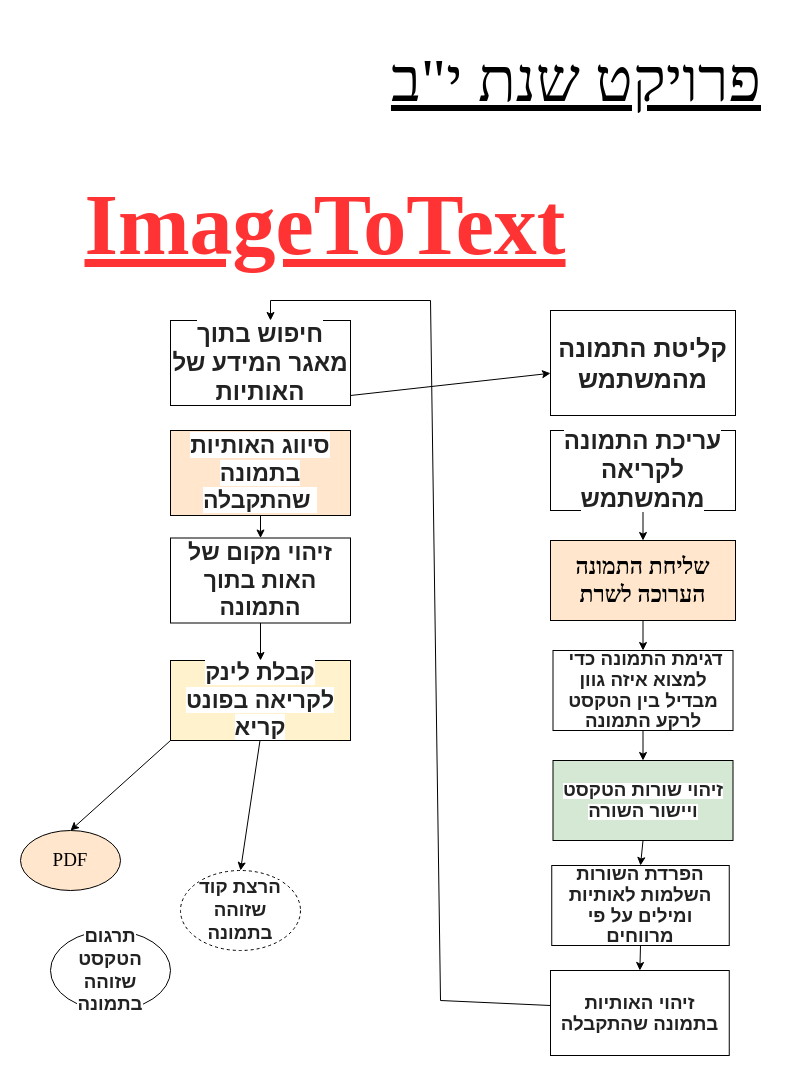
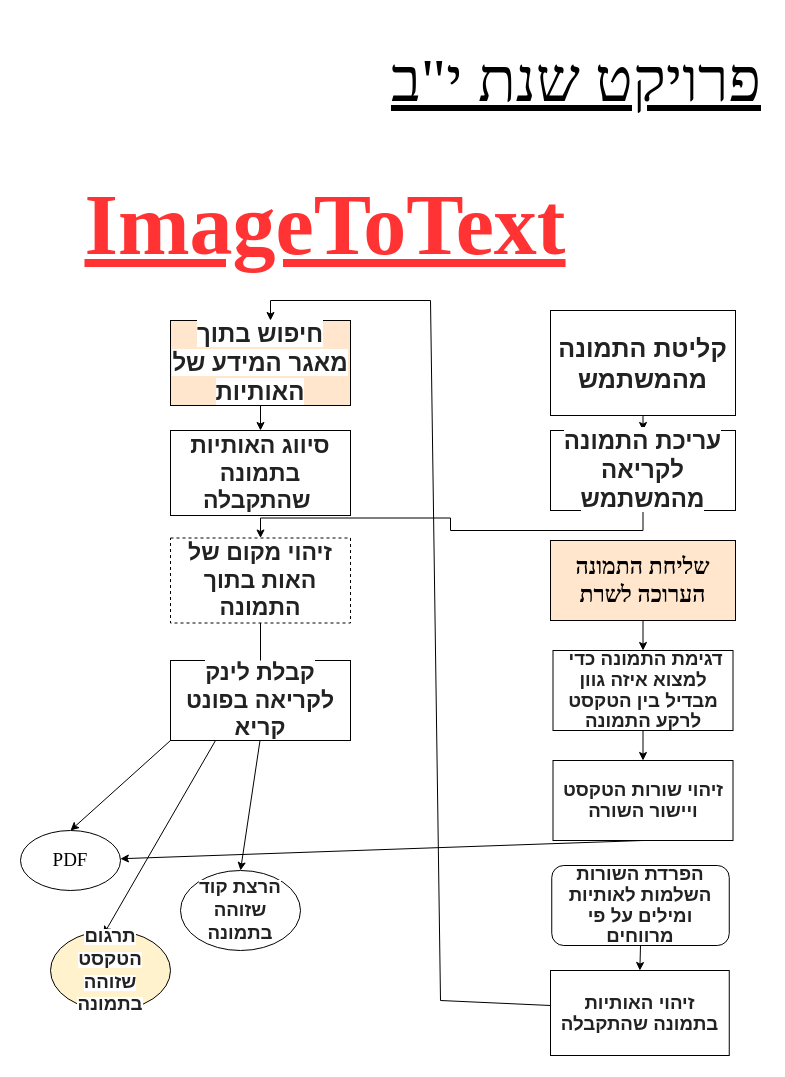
(261, 363) -> (261, 363)
(447, 385) -> (261, 415)
none -> (643, 420)
(261, 473) -> (261, 473)
(261, 516) -> none
(643, 531) -> (451, 527)
(261, 581) -> (261, 581)
(261, 652) -> (261, 655)
(261, 701) -> (261, 701)
(643, 801) -> (643, 801)
none -> (161, 834)
(642, 850) -> (379, 850)
(71, 861) -> (71, 861)
(641, 906) -> (641, 906)
(241, 911) -> (241, 911)
(111, 971) -> (111, 971)
